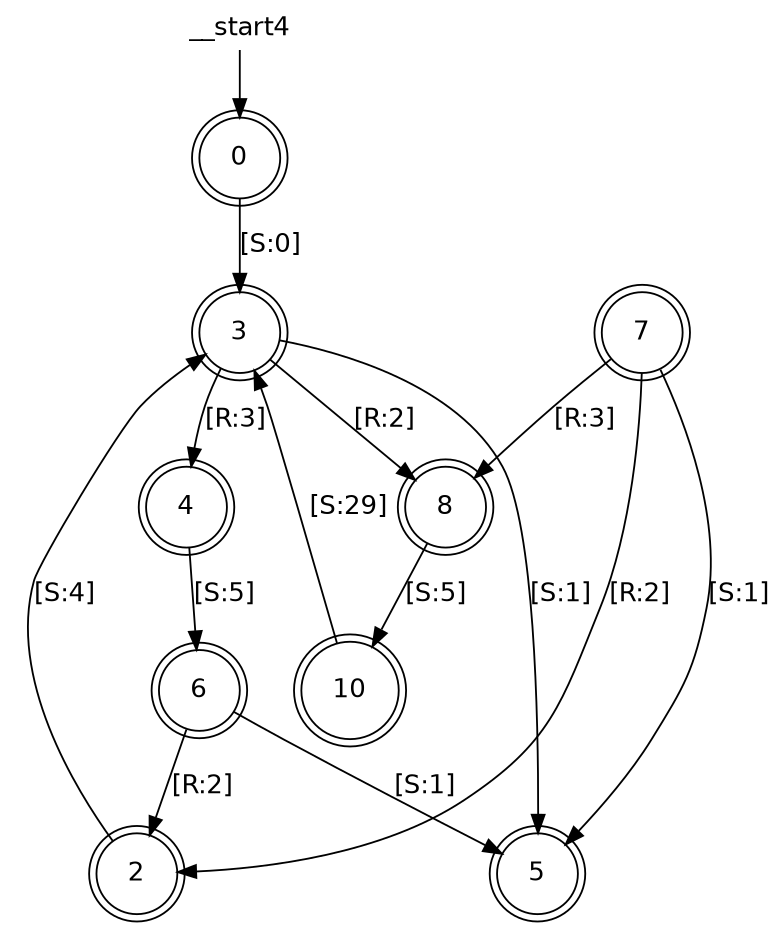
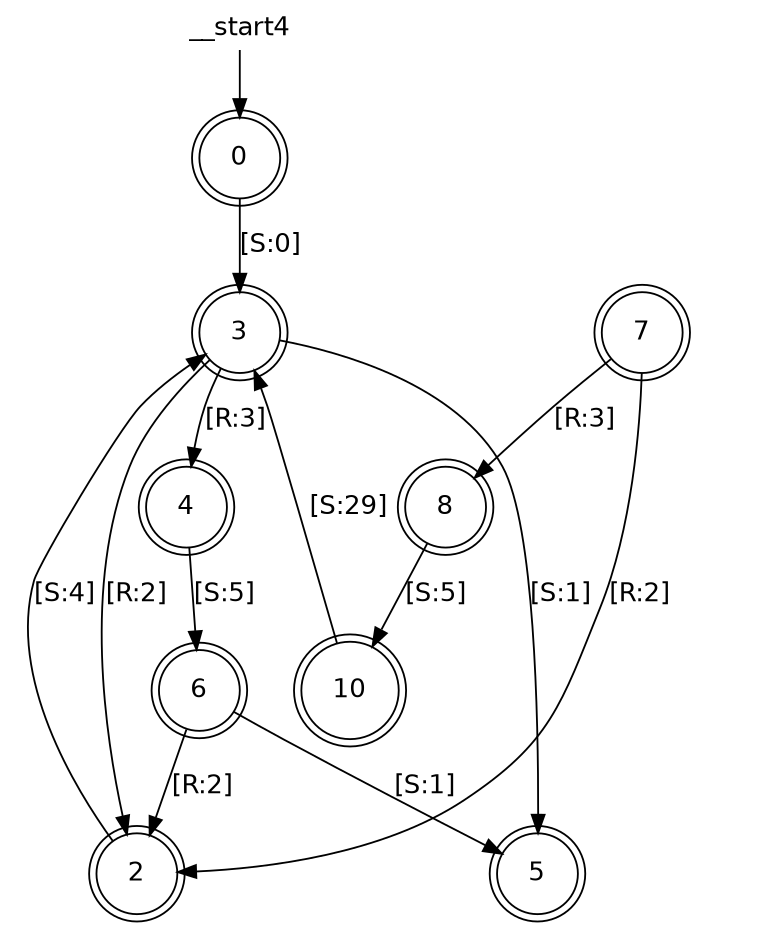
(336, 414) -> (105, 573)
(705, 615) -> none
